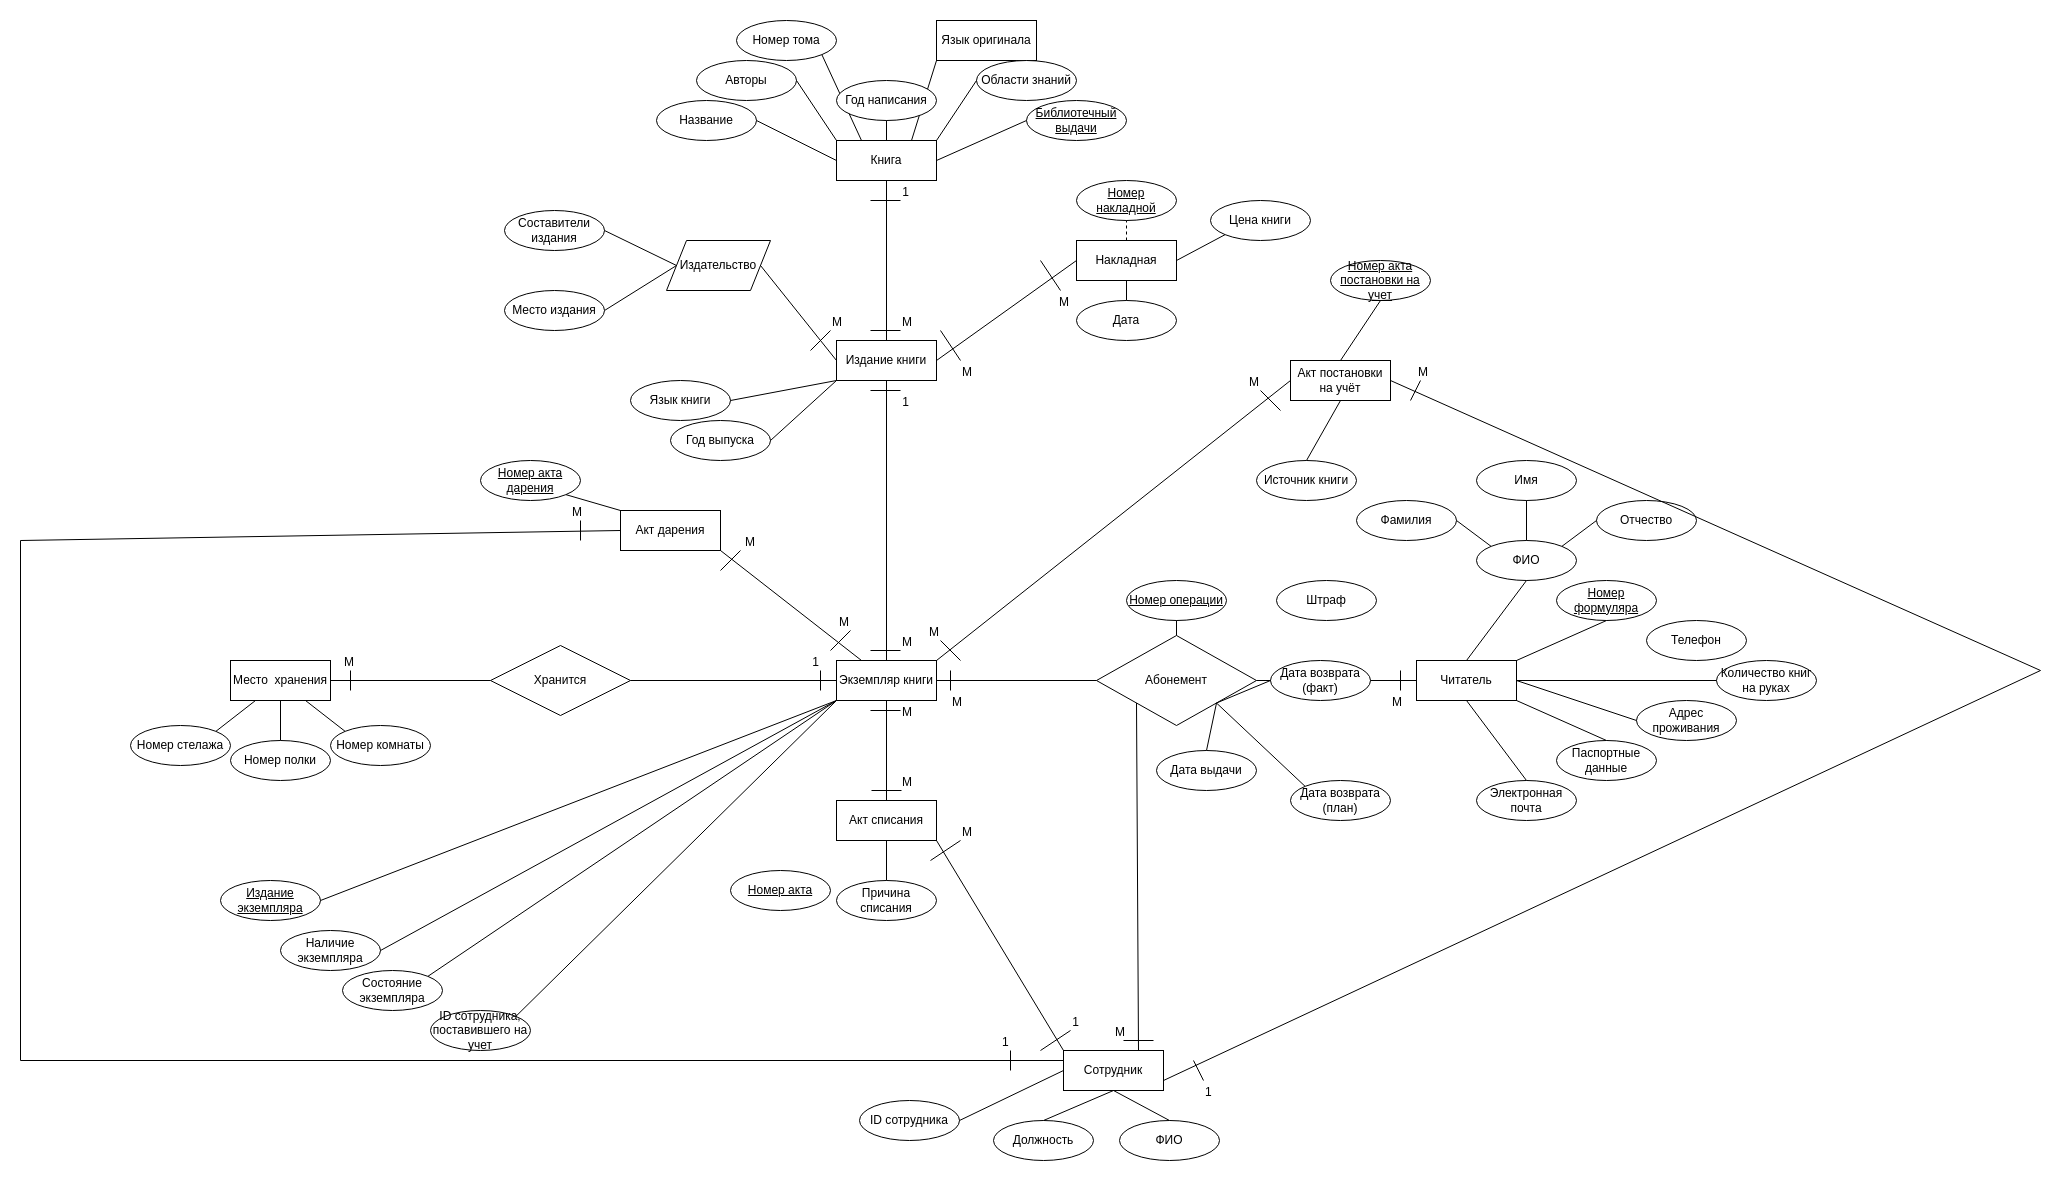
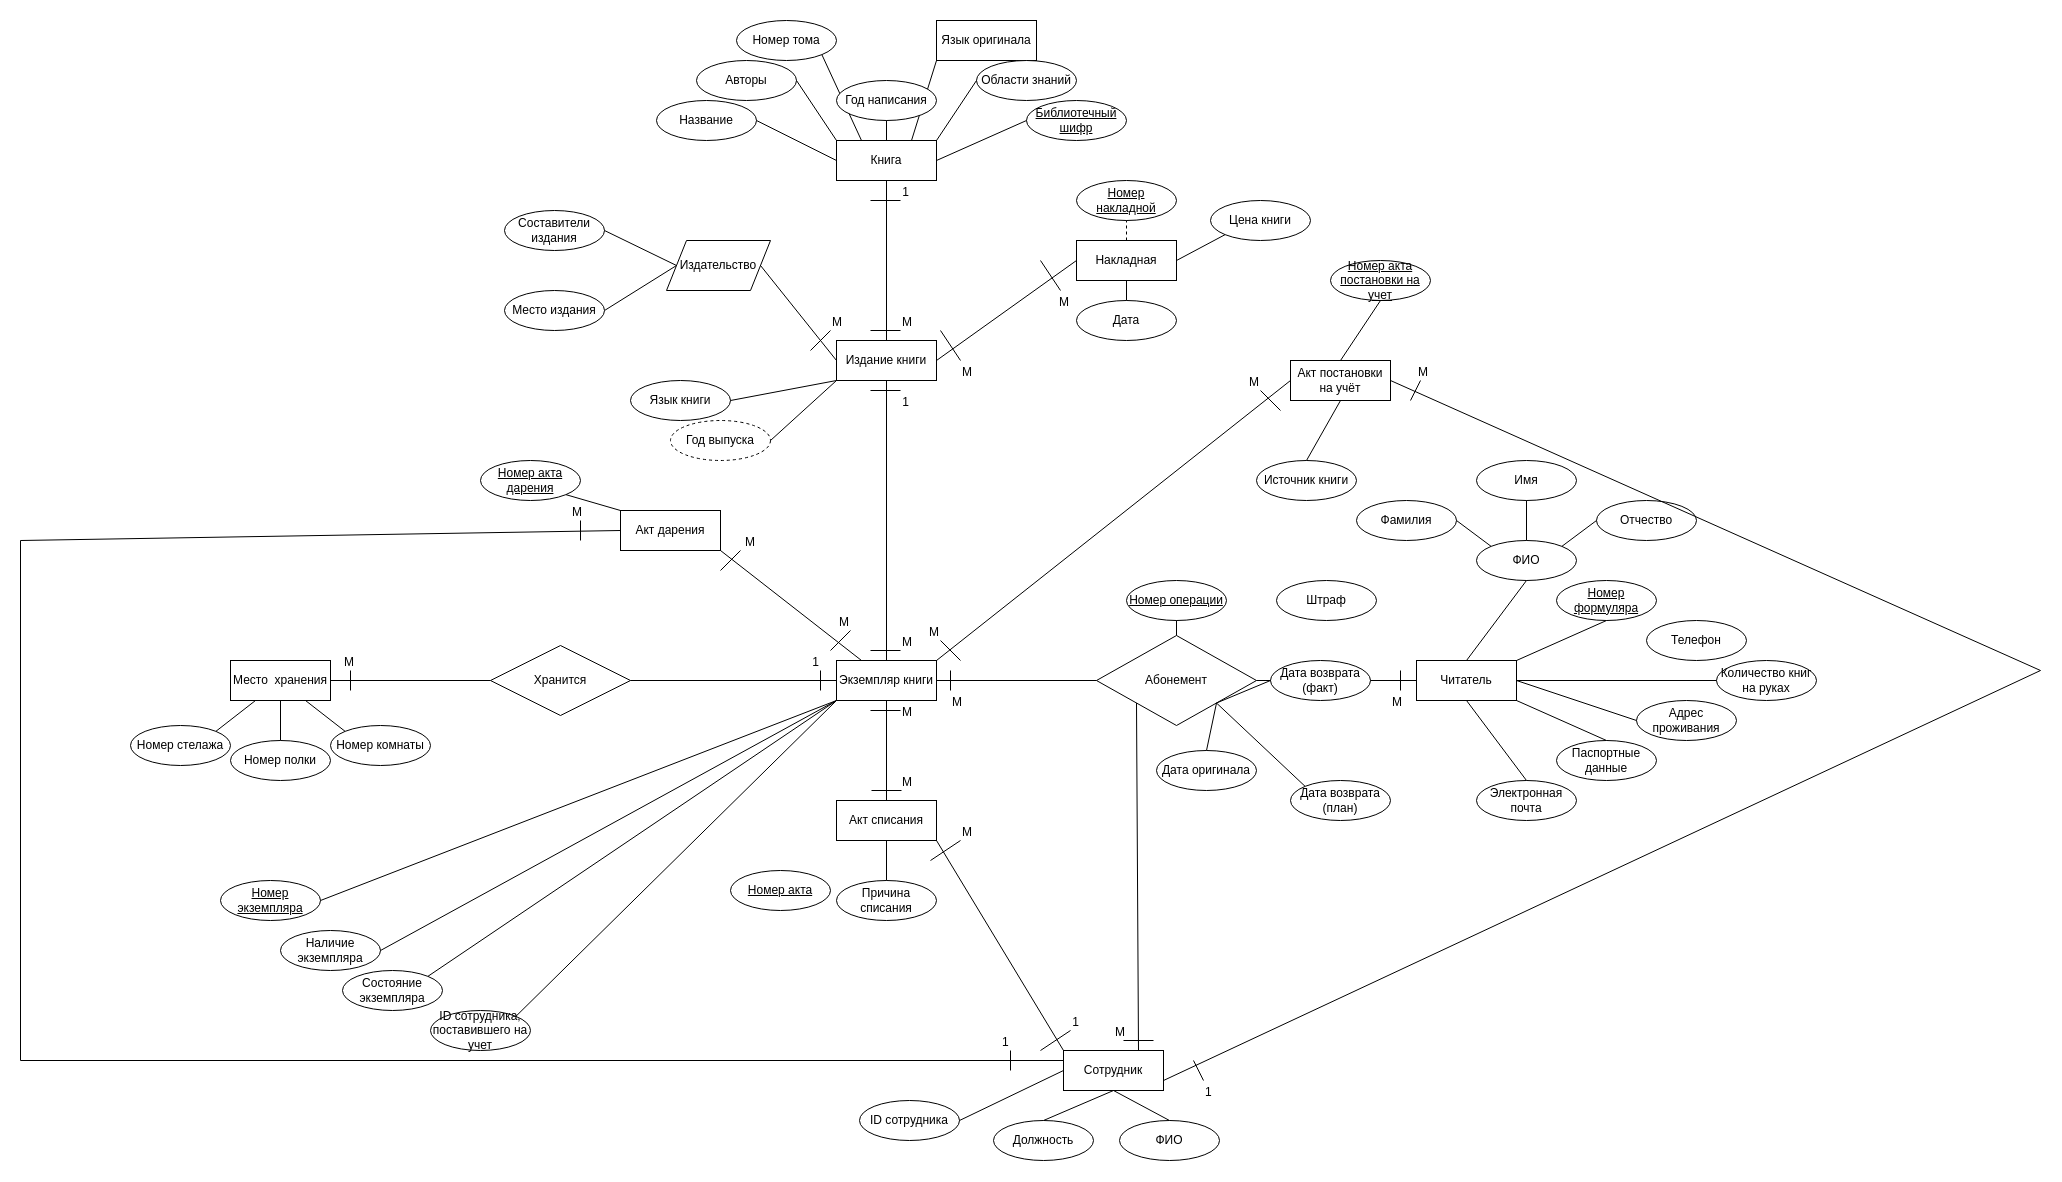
(1077, 121) -> (1077, 121)
(721, 441) -> (721, 441)
(1207, 771) -> (1207, 771)
(271, 901) -> (271, 901)
